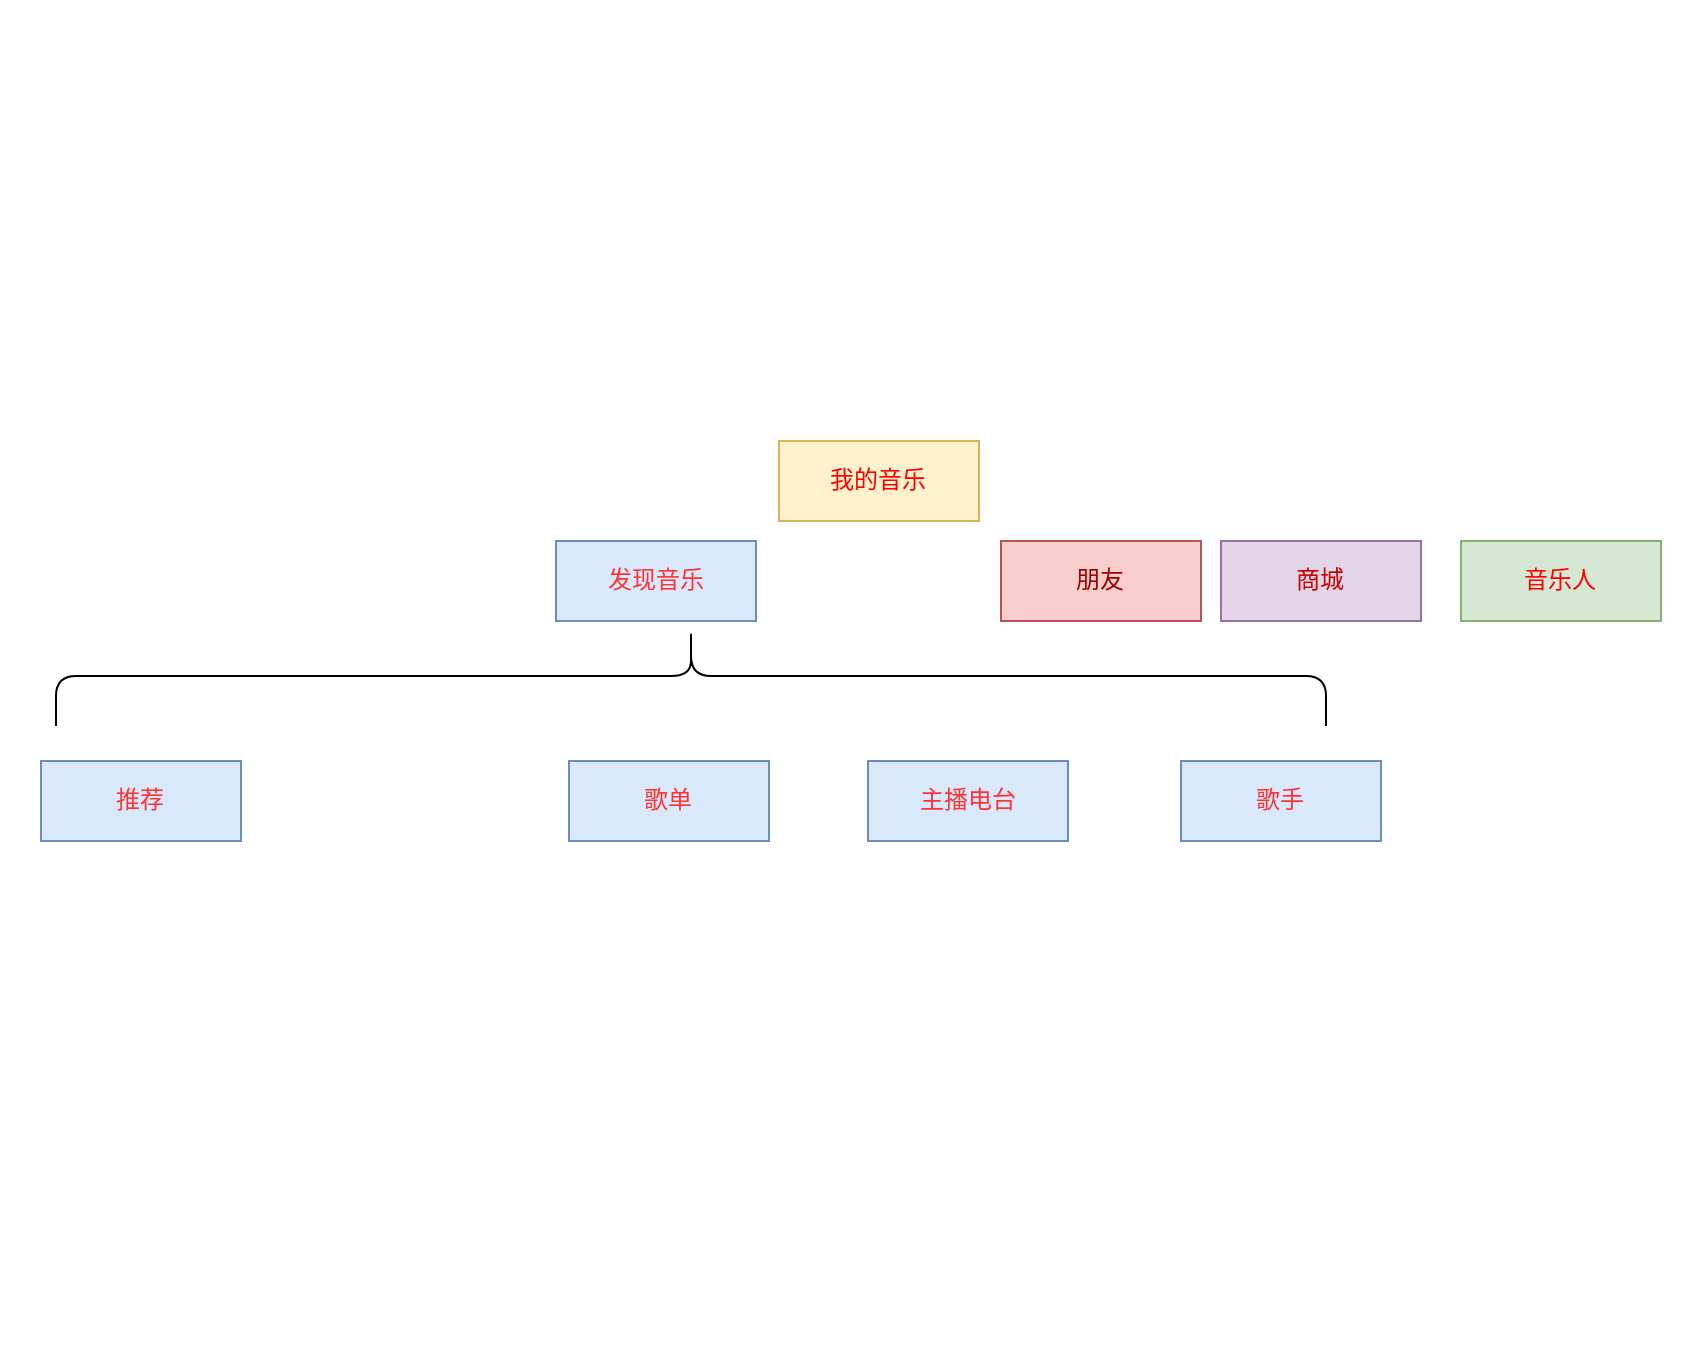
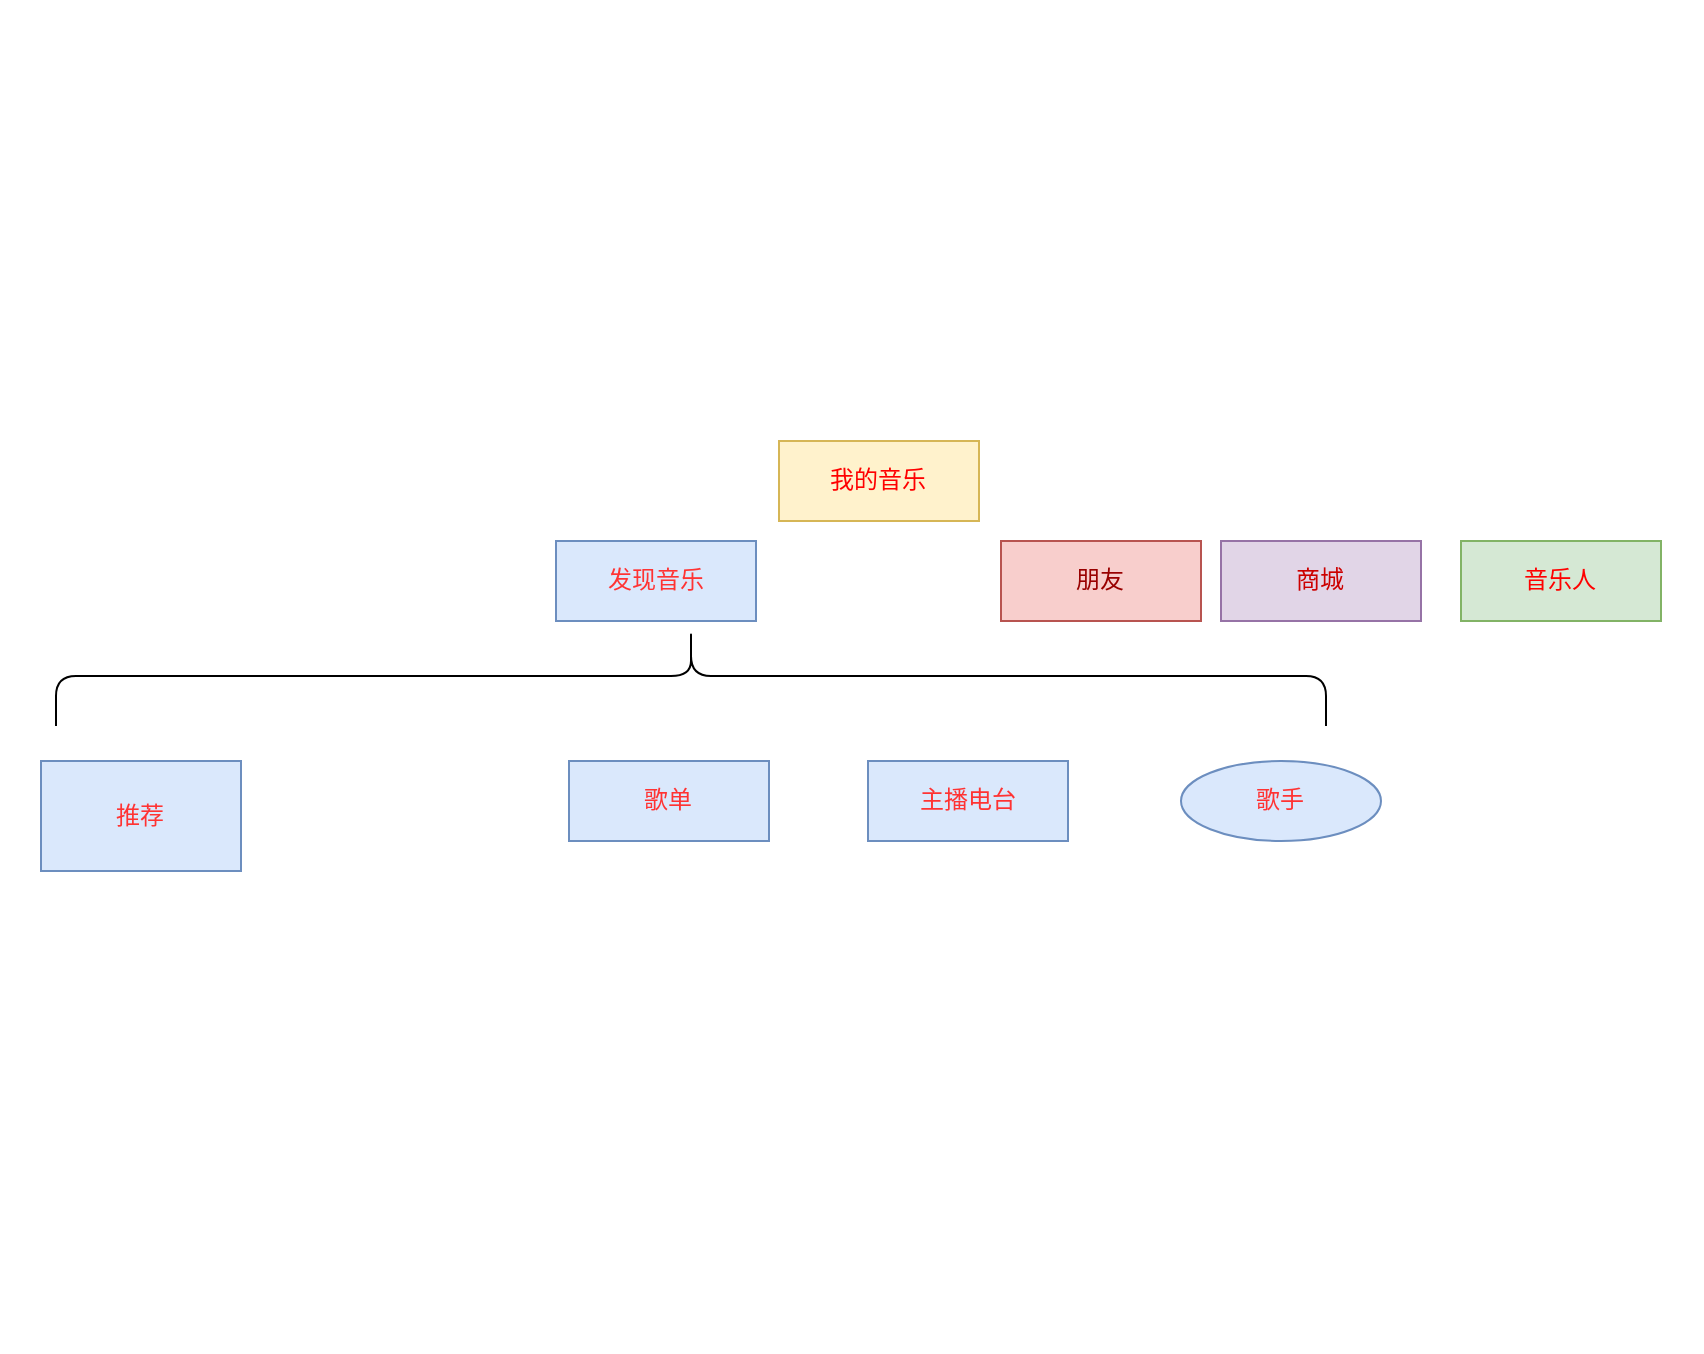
(141, 801) -> (141, 816)
(1281, 801) -> (1281, 801)
